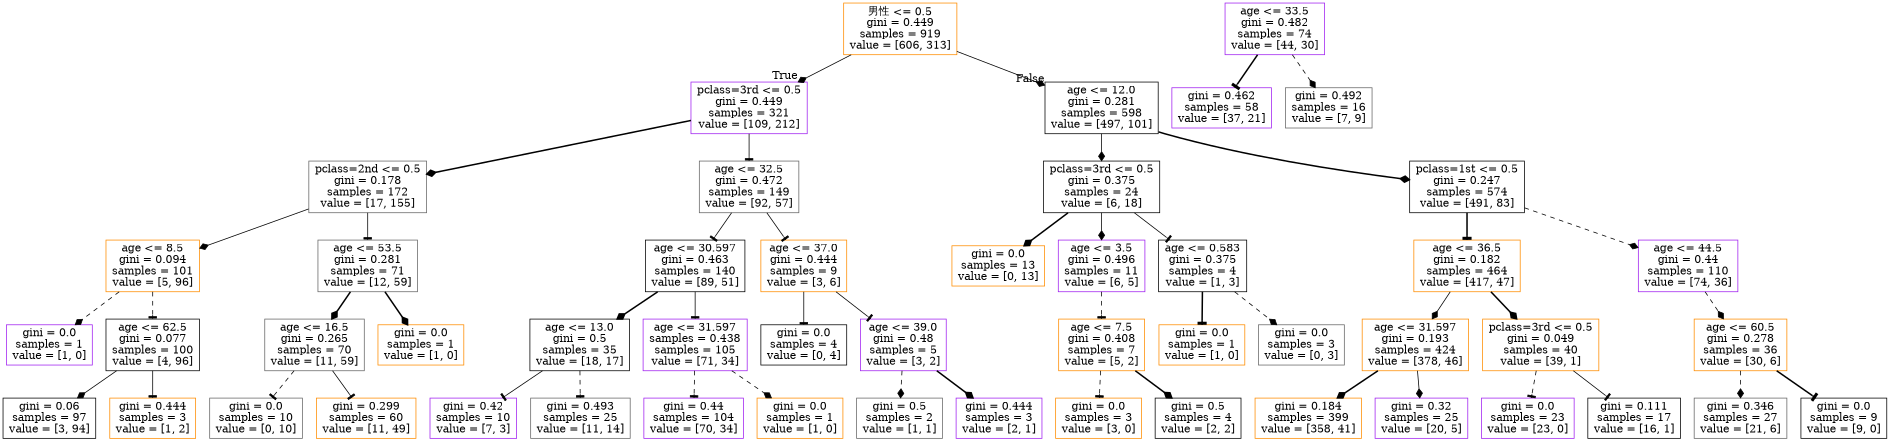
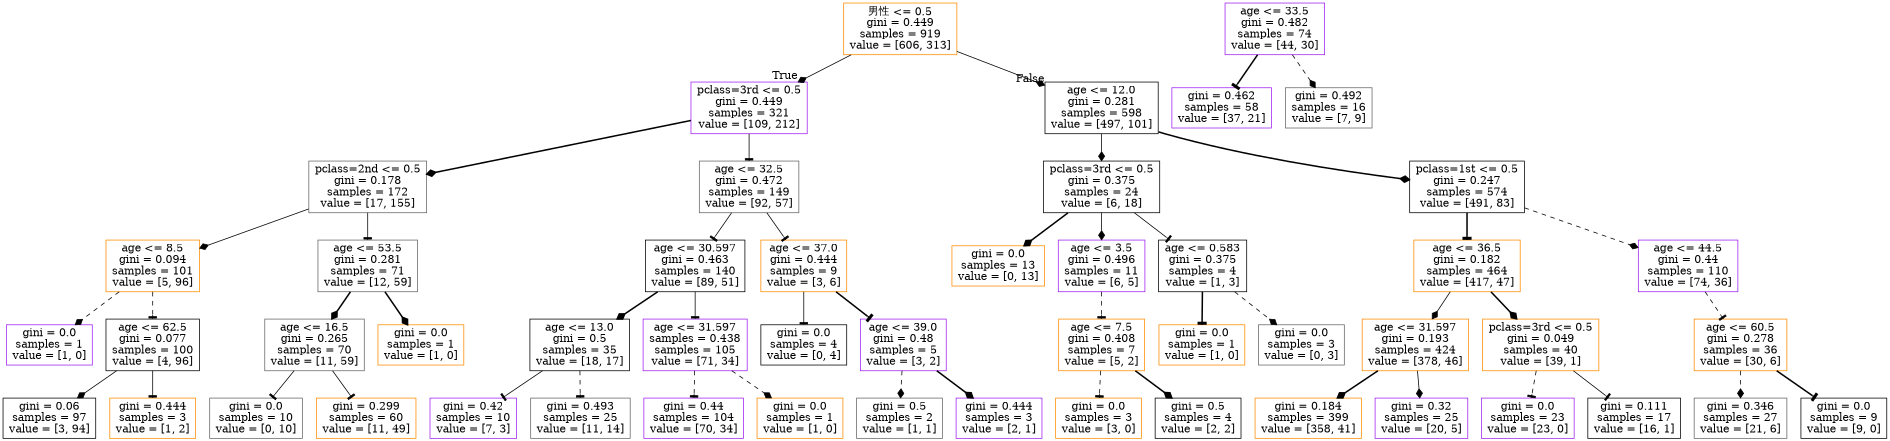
(852, 304) -> (852, 304)
(1713, 304) -> (1713, 304)
(284, 383) -> (284, 383)
